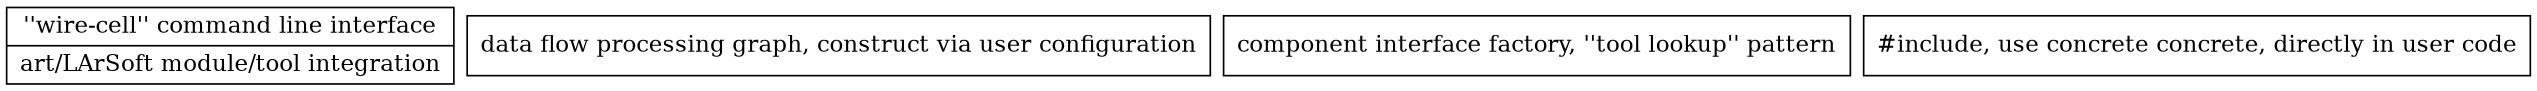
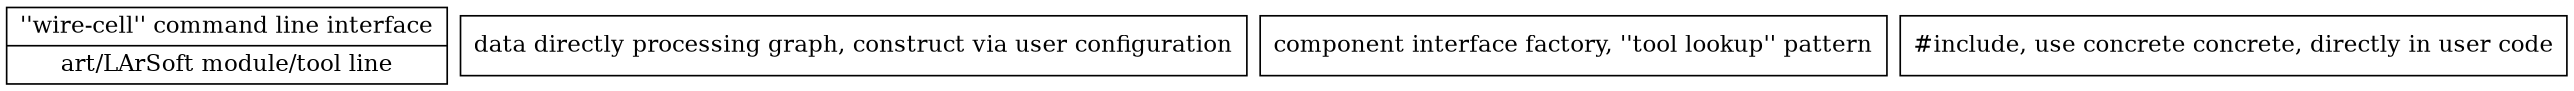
(839, 46) -> (854, 46)
(230, 64) -> (227, 64)
